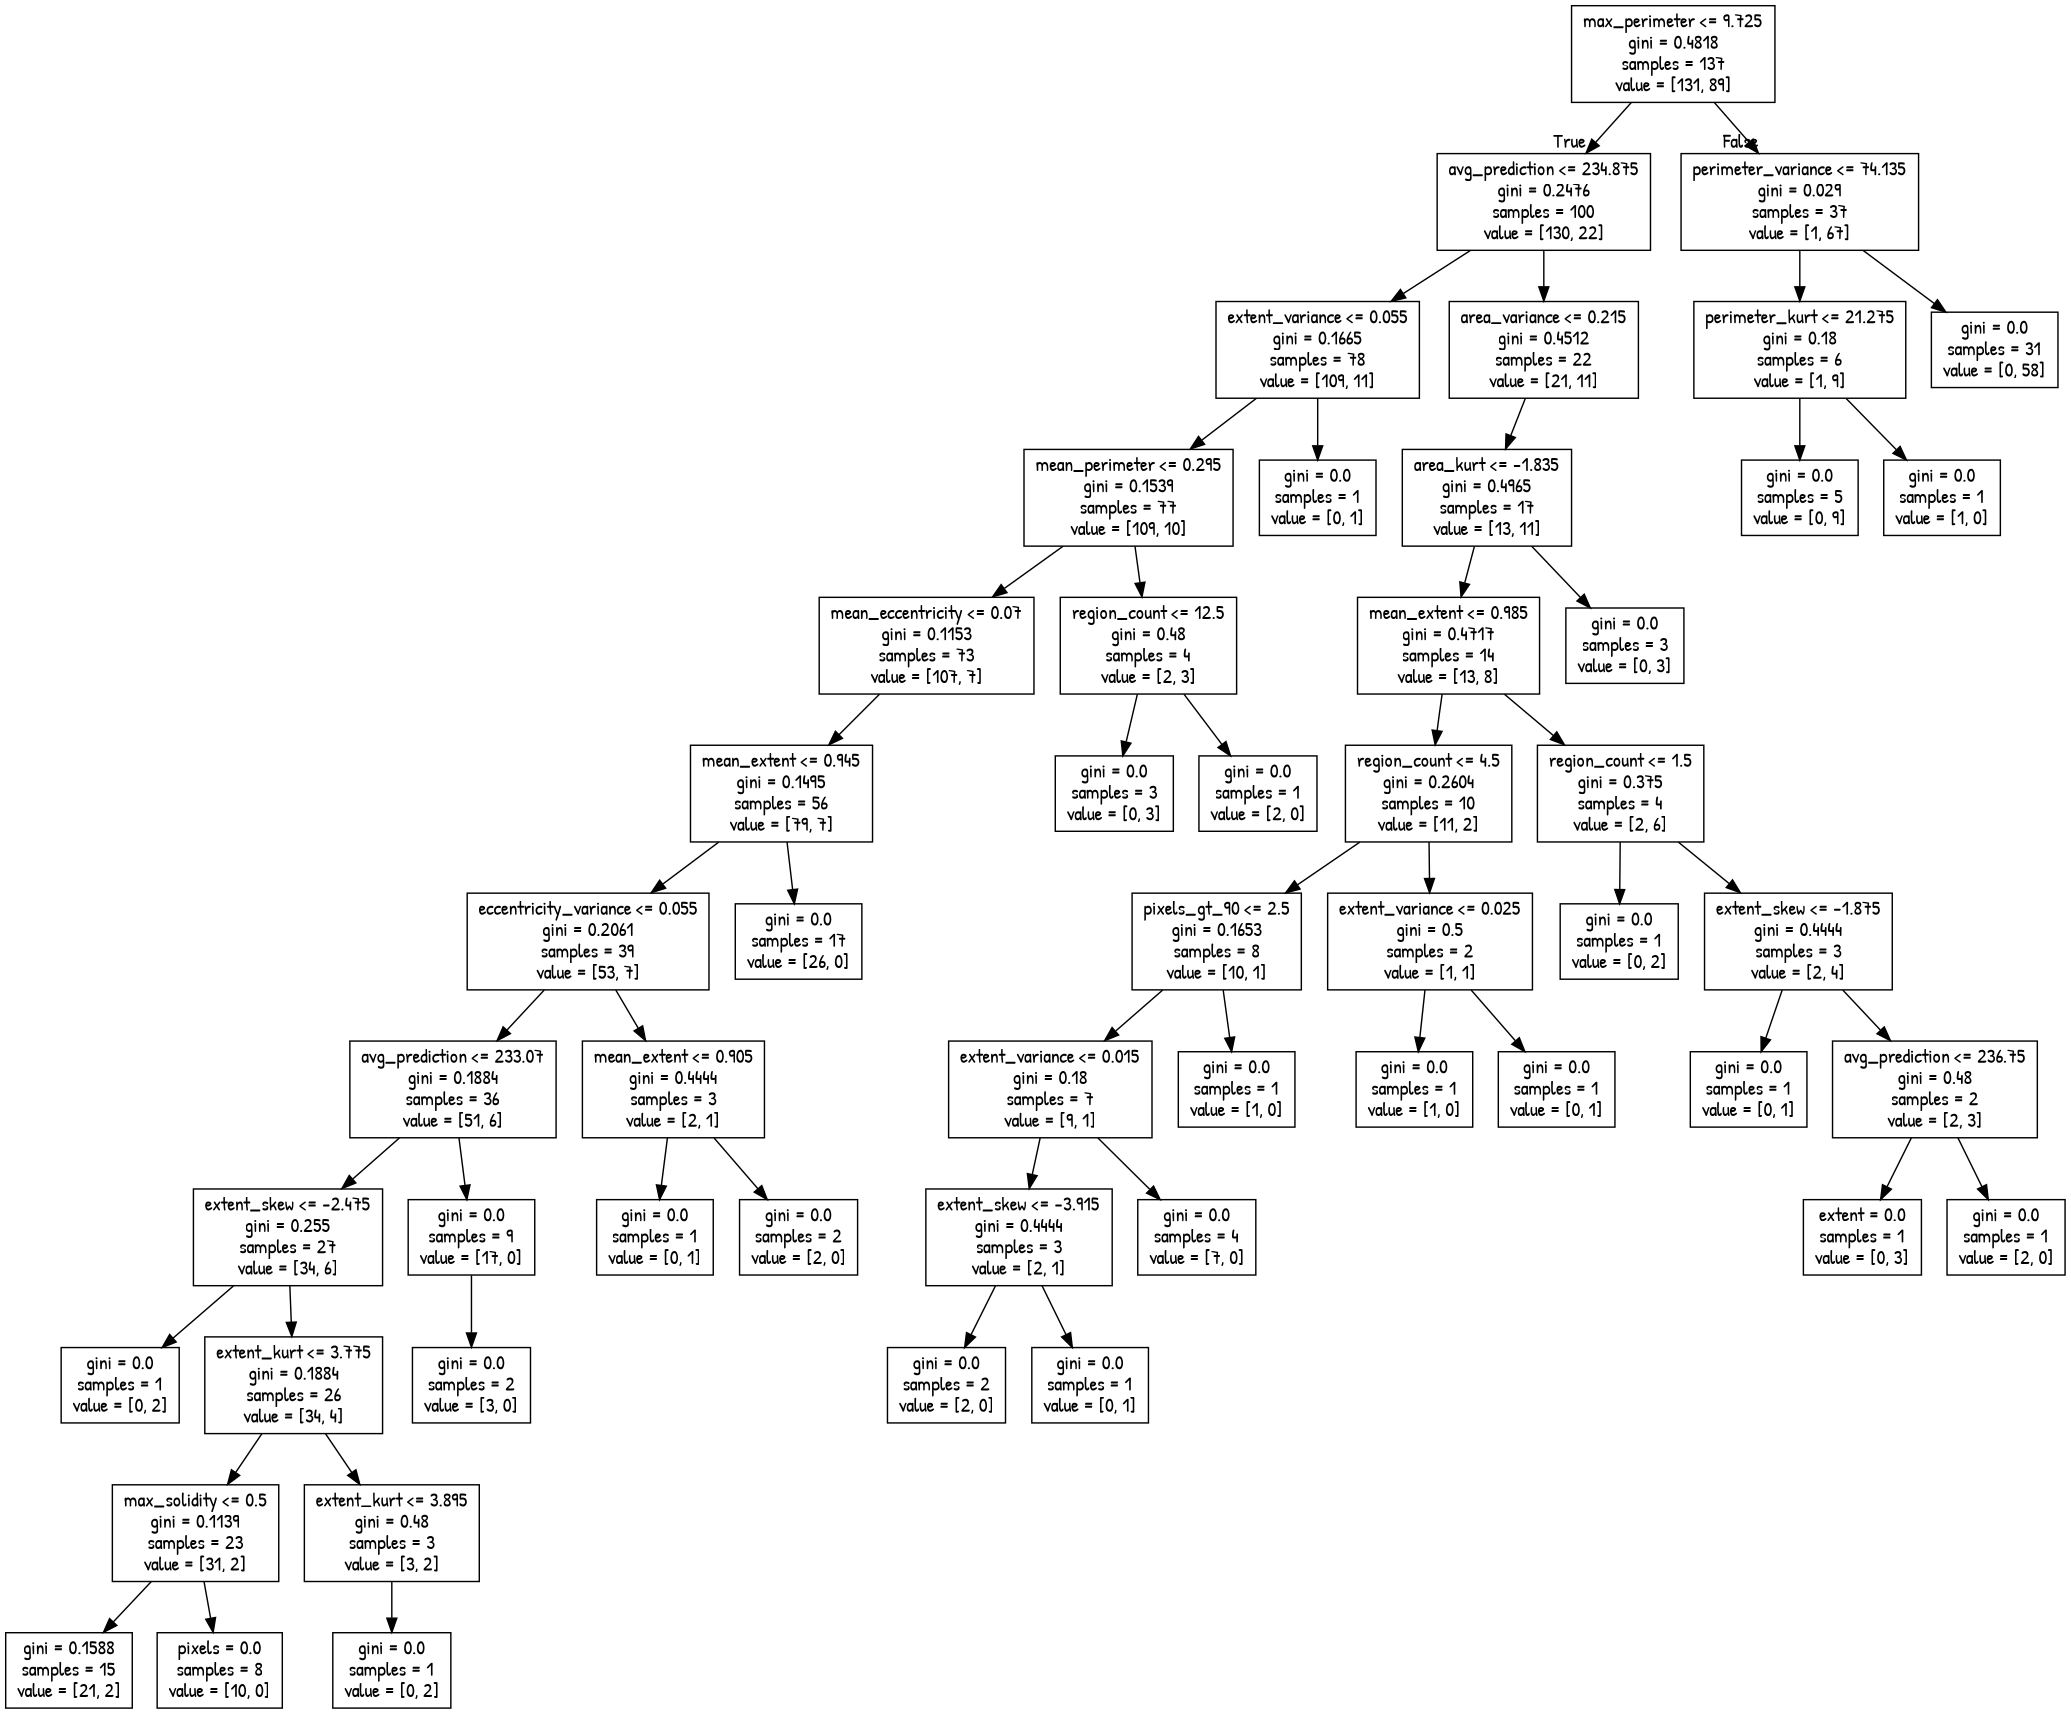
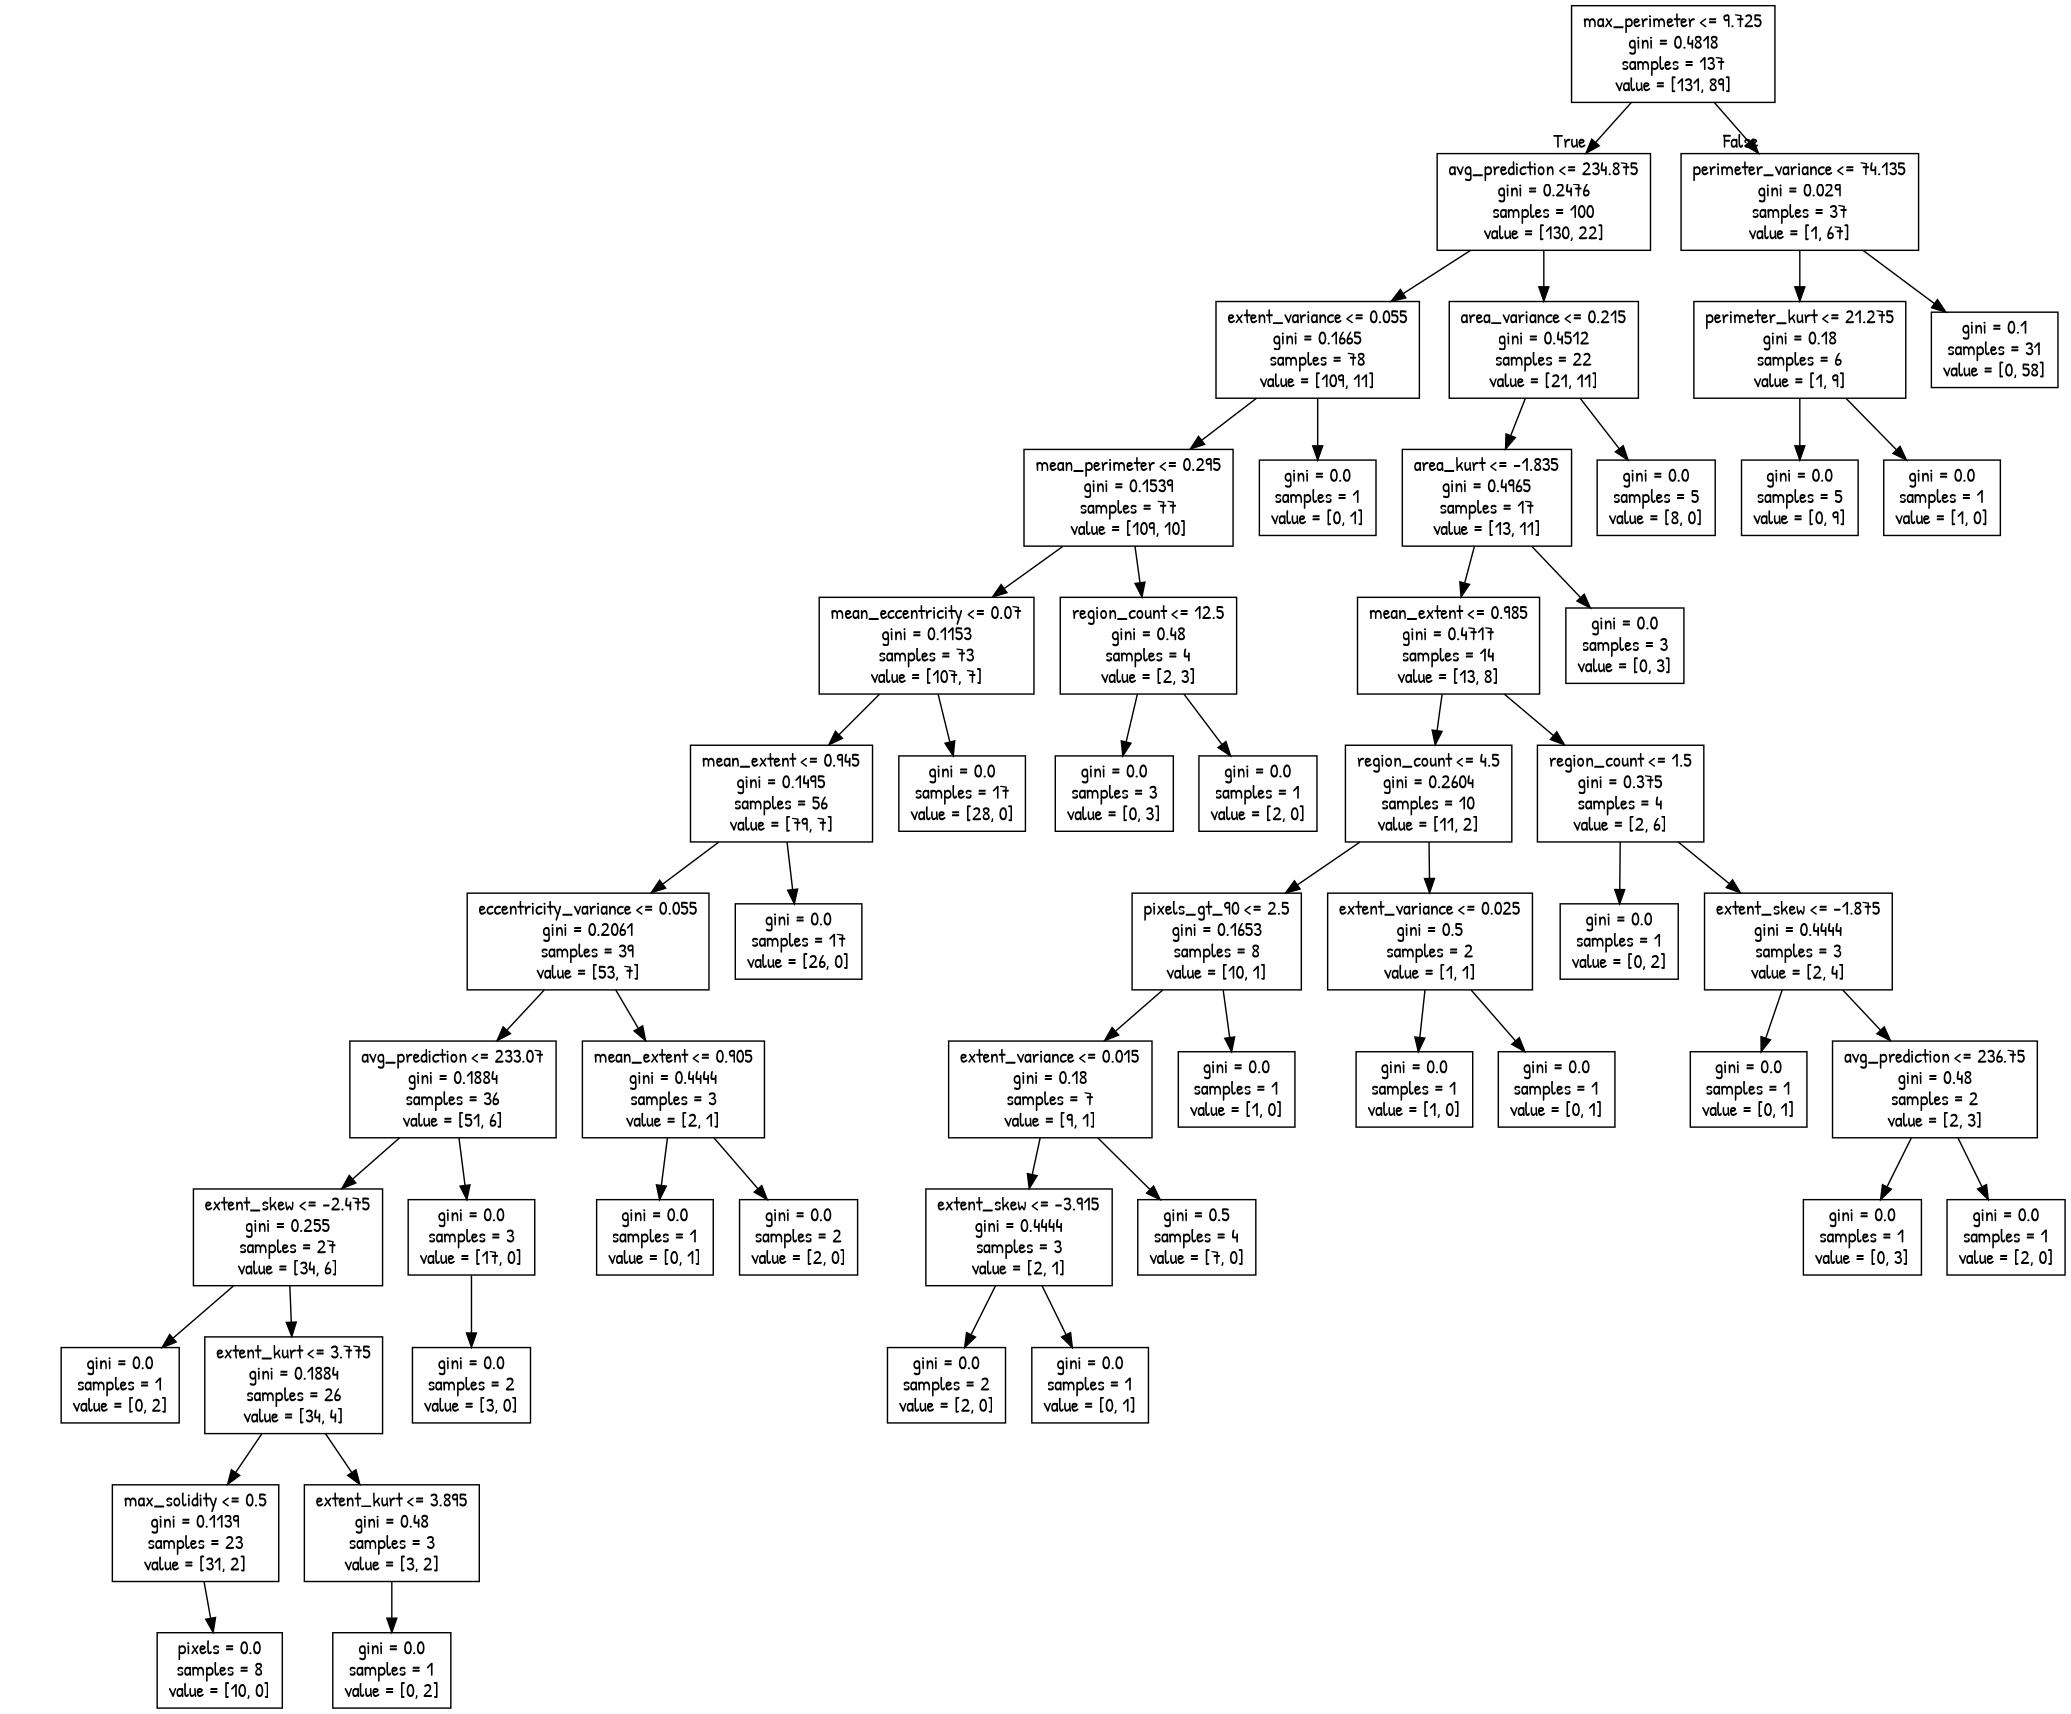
(1995, 350) -> (1995, 350)
none -> (1656, 498)
none -> (962, 794)
(471, 1237) -> (471, 1237)
(1197, 1237) -> (1197, 1237)
(1862, 1237) -> (1862, 1237)
(69, 1670) -> none
